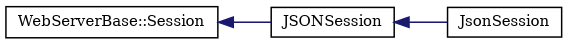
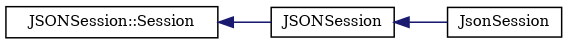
(112, 22) -> (112, 22)
